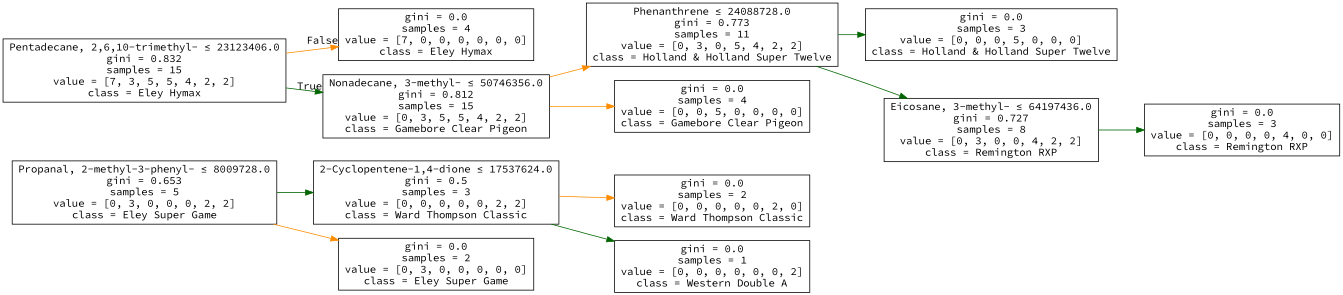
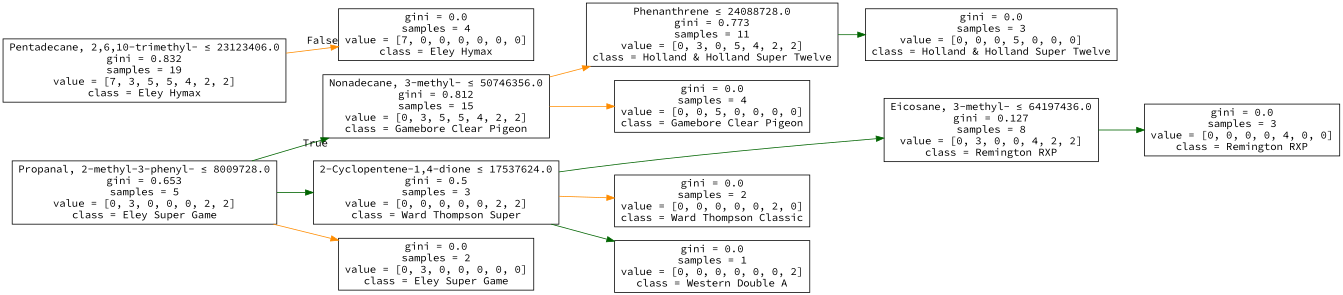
(144, 70) -> (144, 70)
(858, 81) -> (717, 153)
(301, 90) -> (287, 151)
(991, 118) -> (991, 118)
(436, 215) -> (436, 215)
